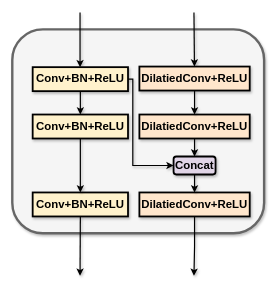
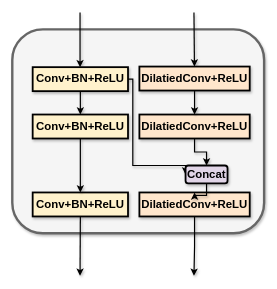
(195, 165) -> (207, 174)
